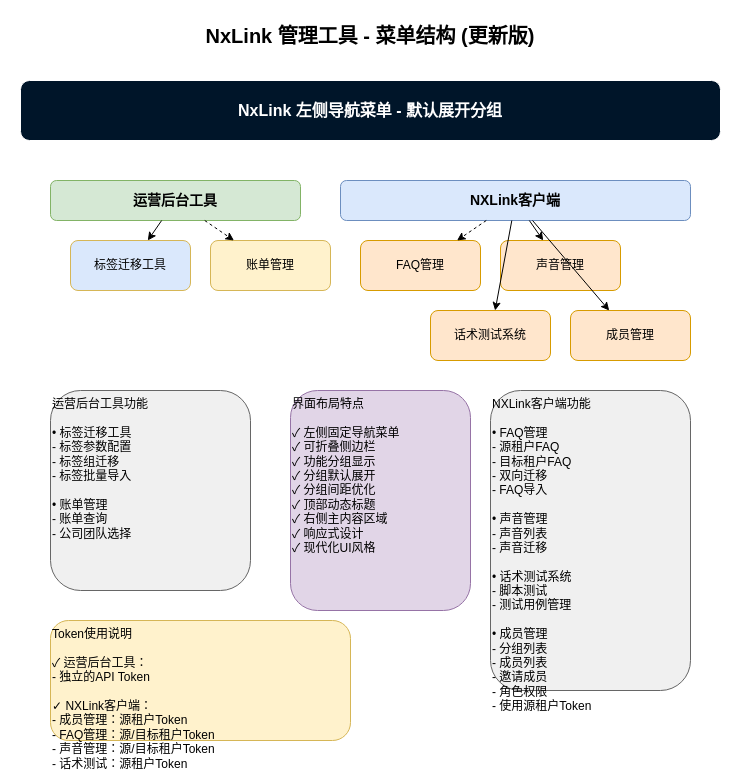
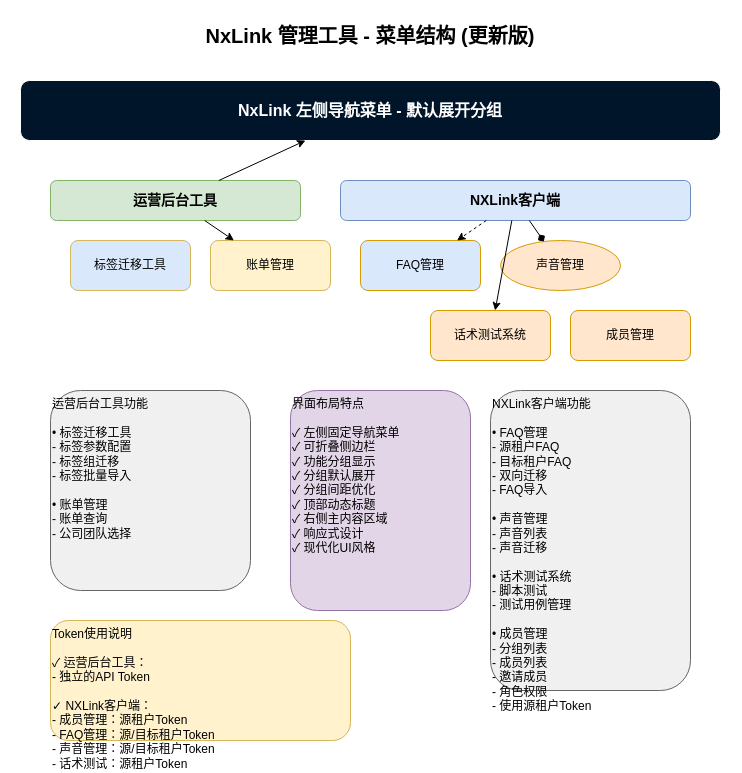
(157, 227) -> (259, 162)
(216, 228) -> (216, 228)
(535, 228) -> (535, 228)
(568, 263) -> none
(421, 266) -> (421, 266)
(561, 266) -> (561, 266)
